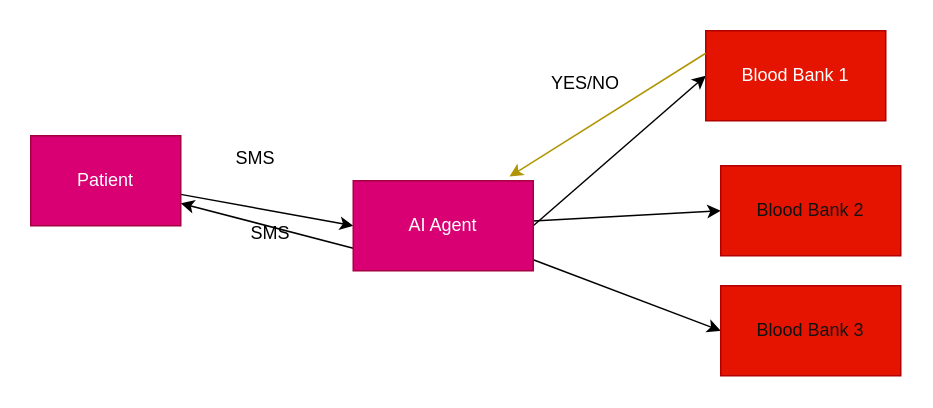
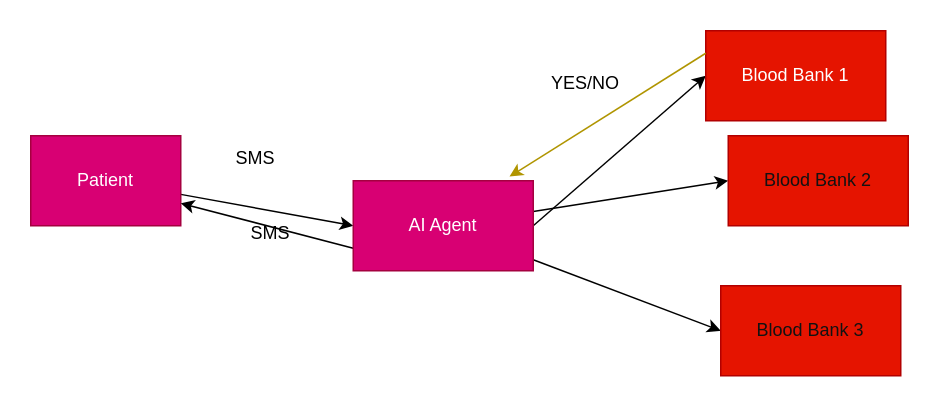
(811, 211) -> (818, 181)
